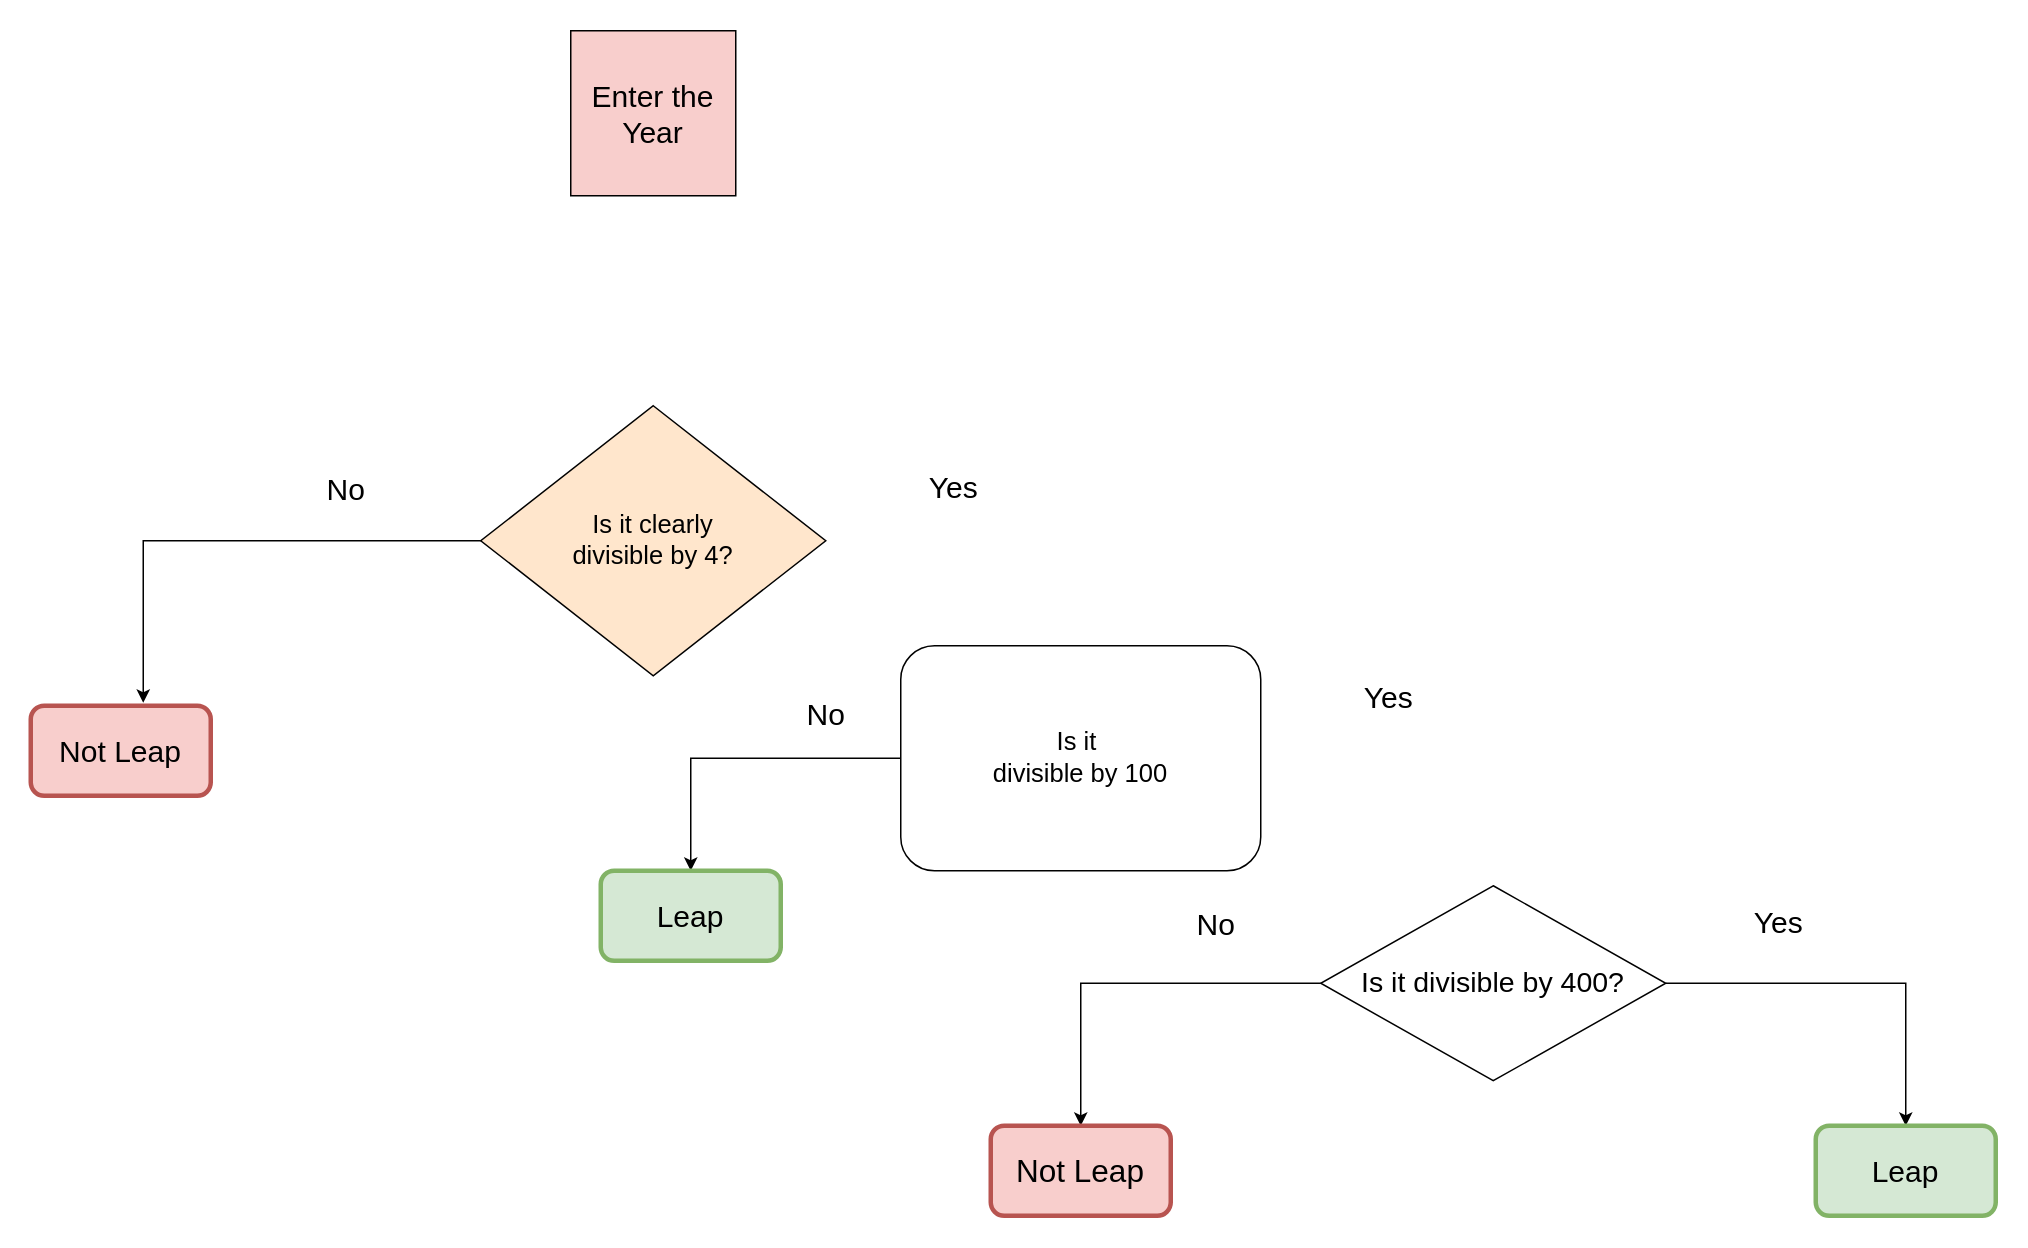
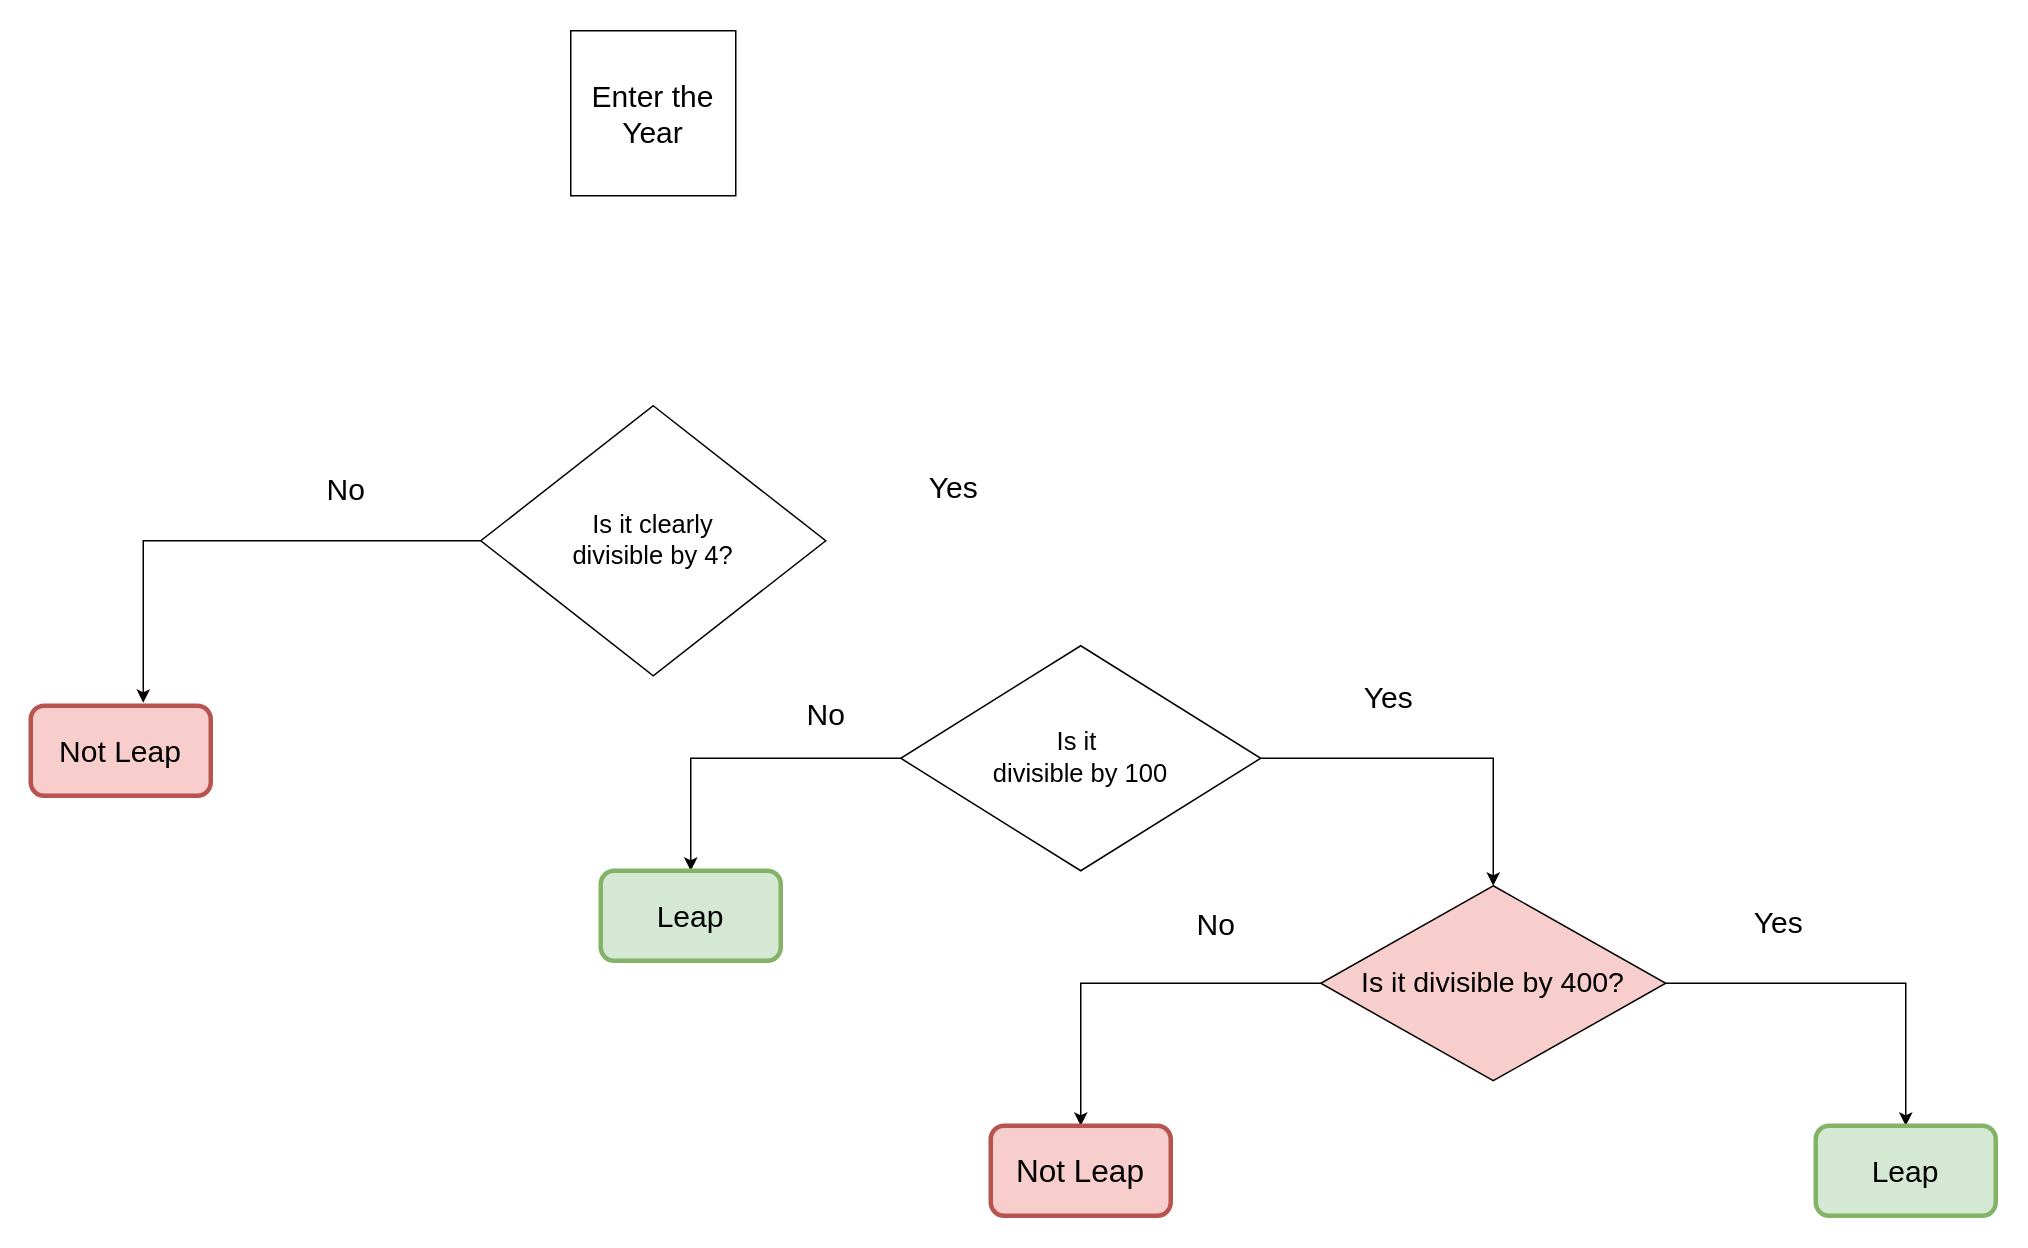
(653, 113) -> (653, 113)
(653, 541) -> (653, 541)
(1081, 758) -> (1081, 758)
none -> (1435, 758)
(1493, 983) -> (1493, 983)
